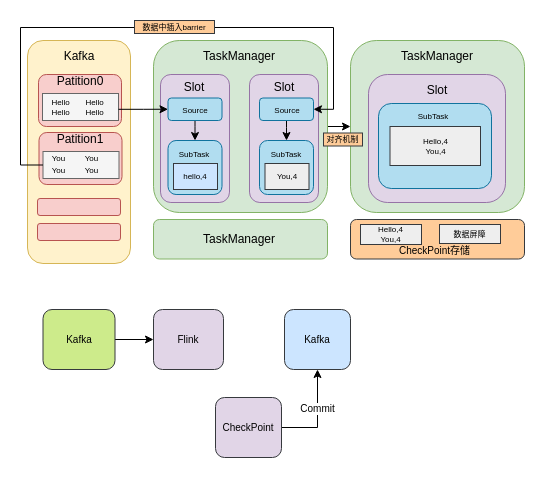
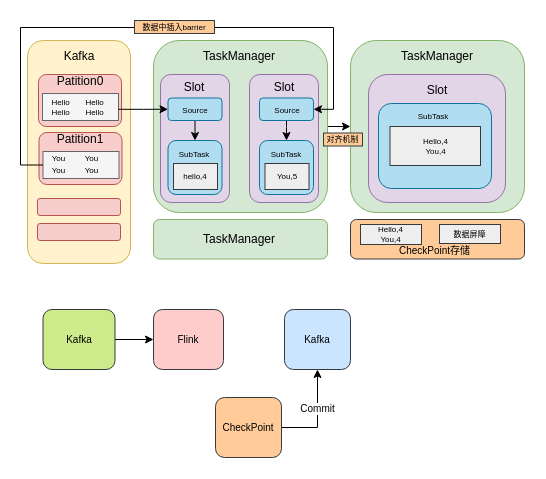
(196, 177) -> (196, 177)
(288, 177) -> (288, 177)
(189, 340) -> (189, 340)
(249, 428) -> (249, 428)
